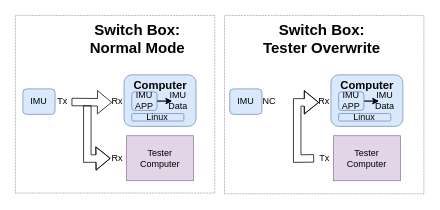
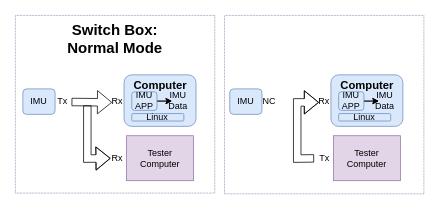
(138, 39) -> (115, 39)
(322, 39) -> none
